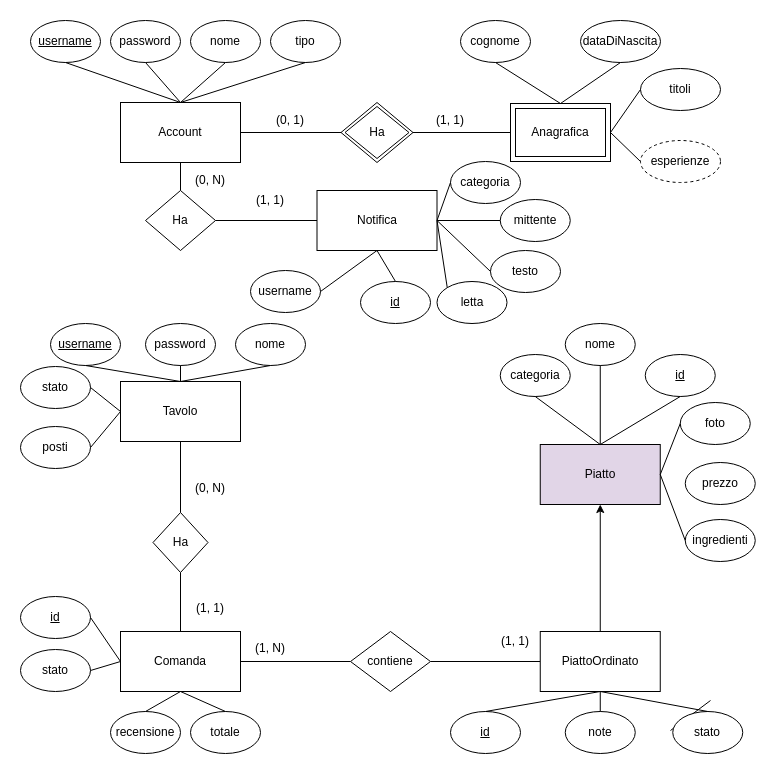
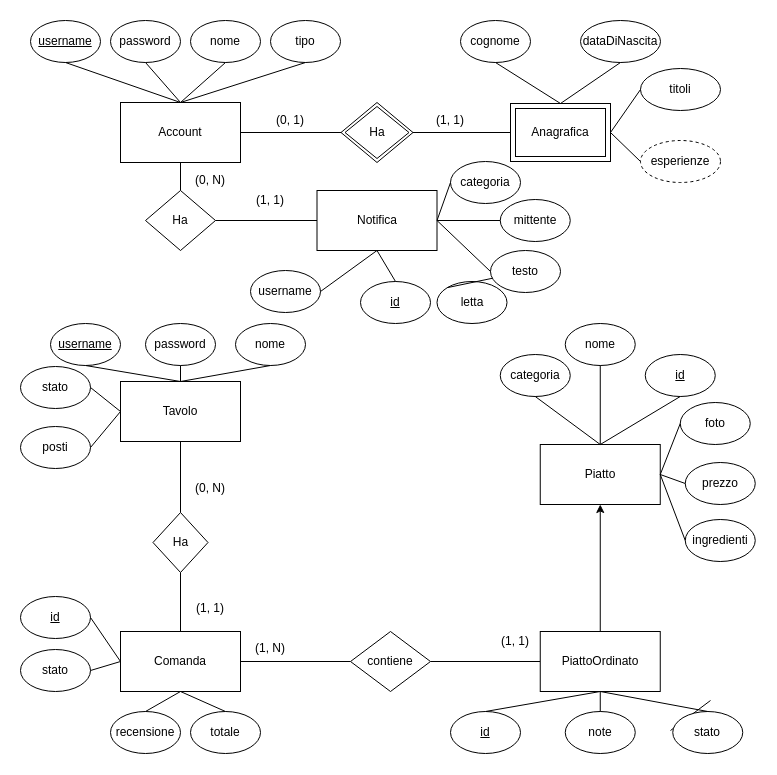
(443, 257) -> (470, 283)
(600, 475) -> (600, 475)
none -> (674, 479)
